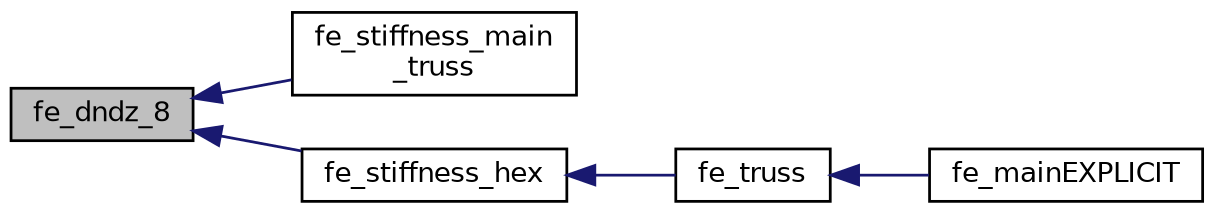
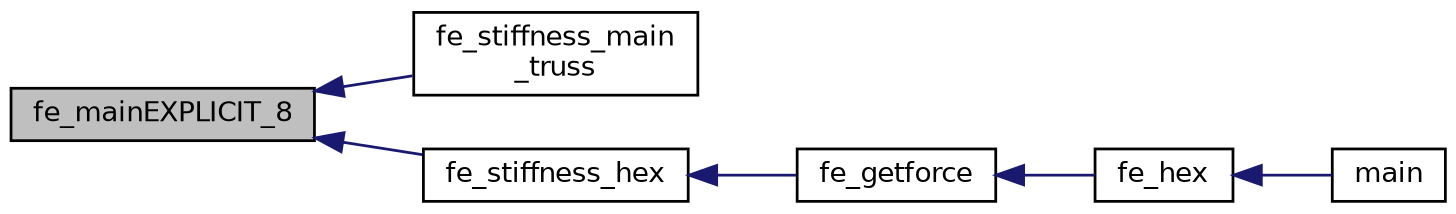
(102, 114) -> (163, 114)
(753, 175) -> (896, 175)
(1066, 175) -> (1164, 175)
none -> (1389, 175)
